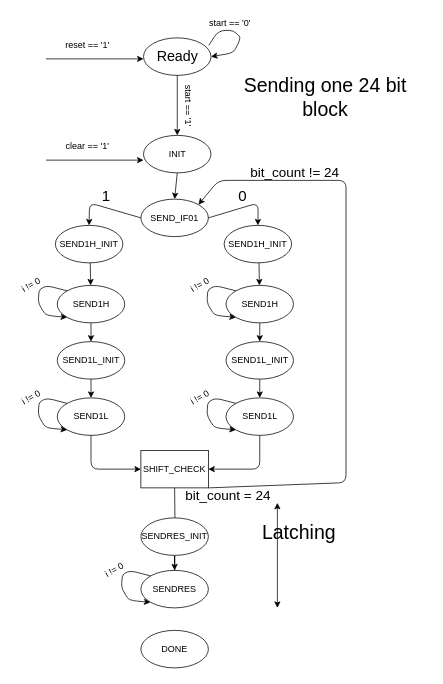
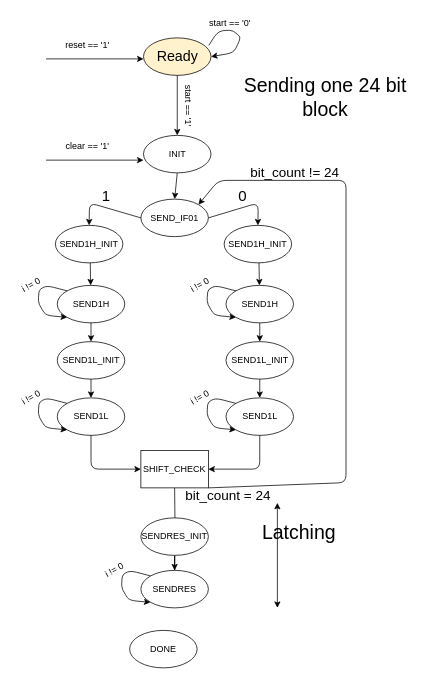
(177, 57) -> (177, 57)
(174, 649) -> (163, 649)
